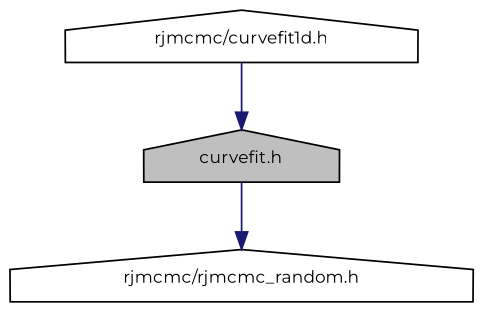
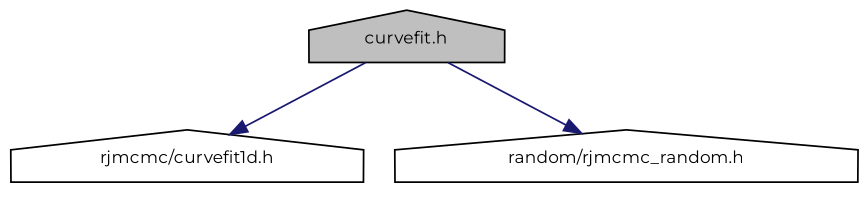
(242, 87) -> (305, 94)
(242, 278) -> (626, 159)
